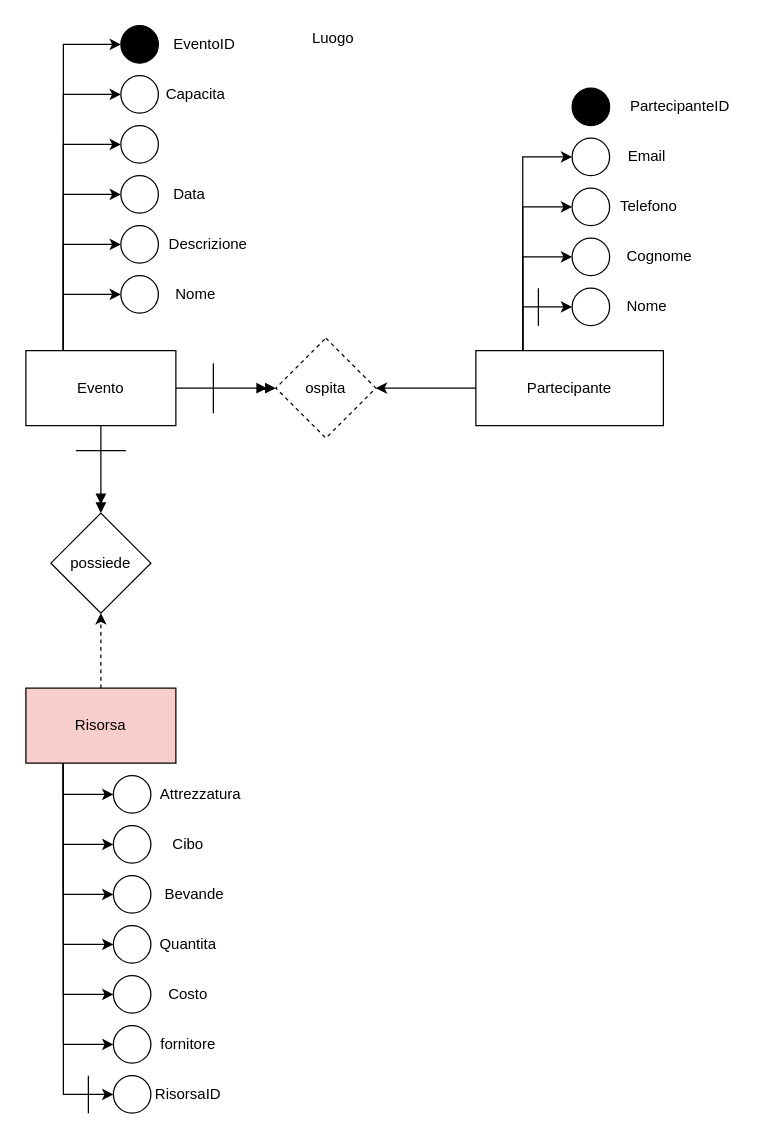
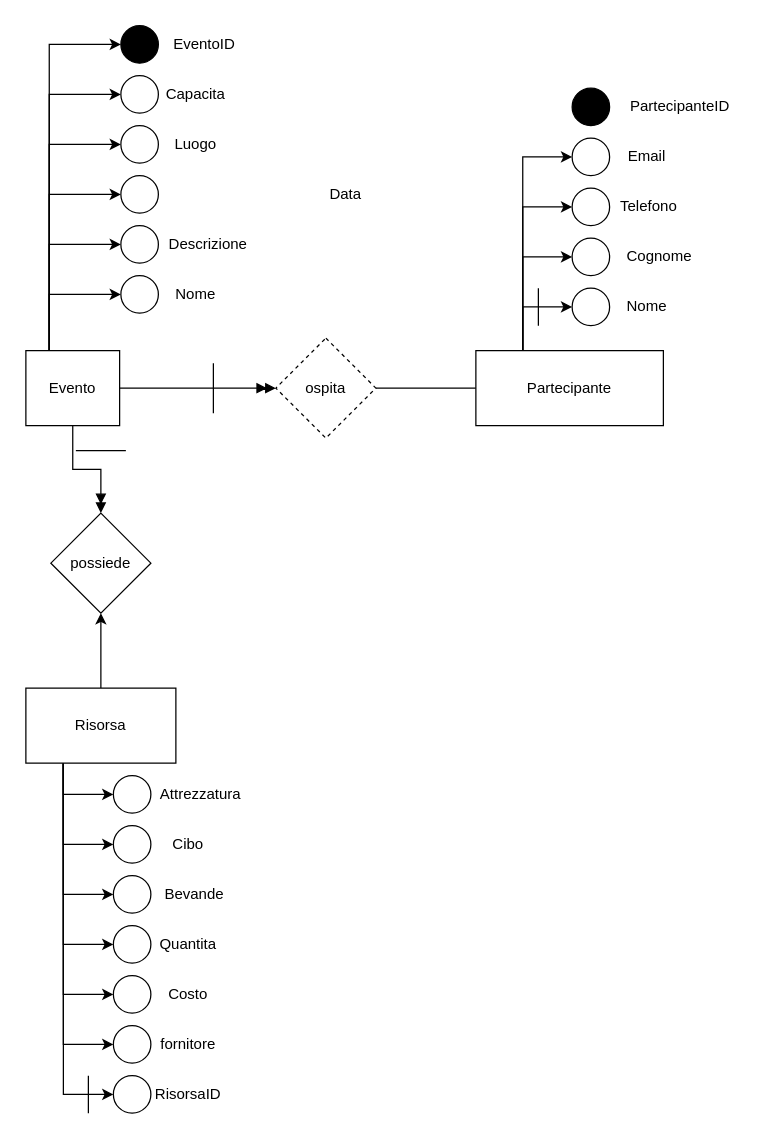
(333, 38) -> (196, 144)
(189, 194) -> (346, 194)
(101, 388) -> (73, 388)
(386, 388) -> (382, 388)
(101, 653) -> (101, 653)
(101, 726) -> (101, 726)
